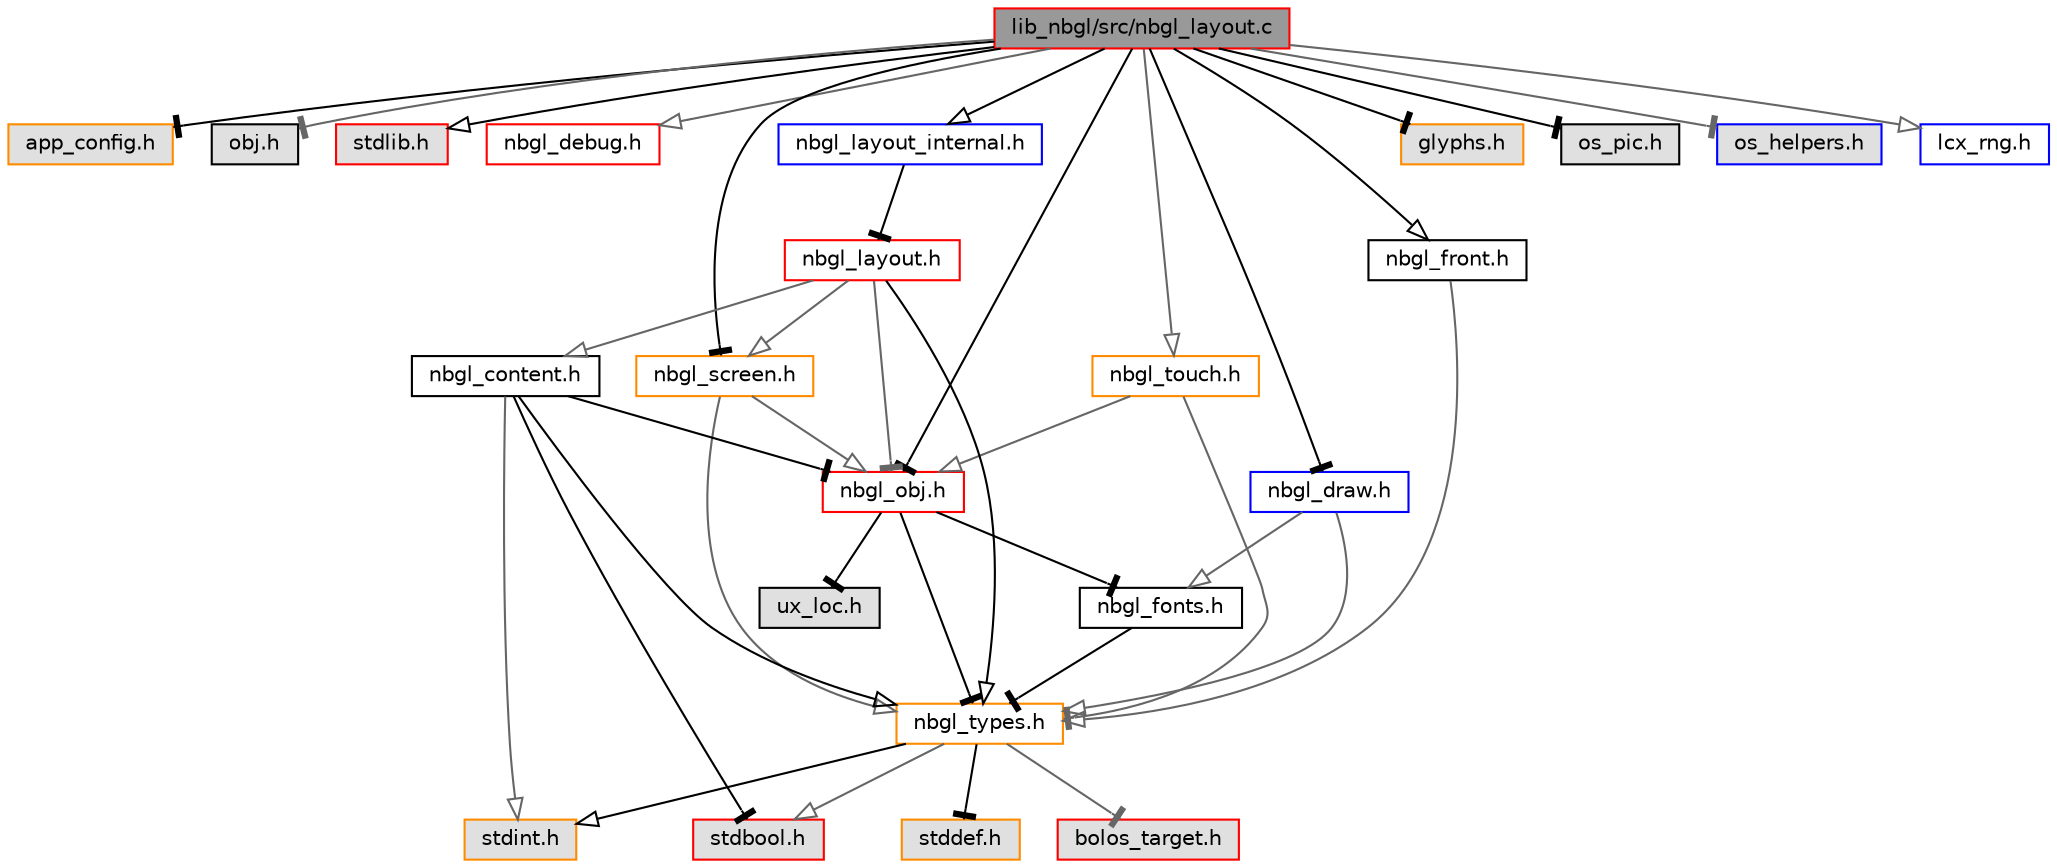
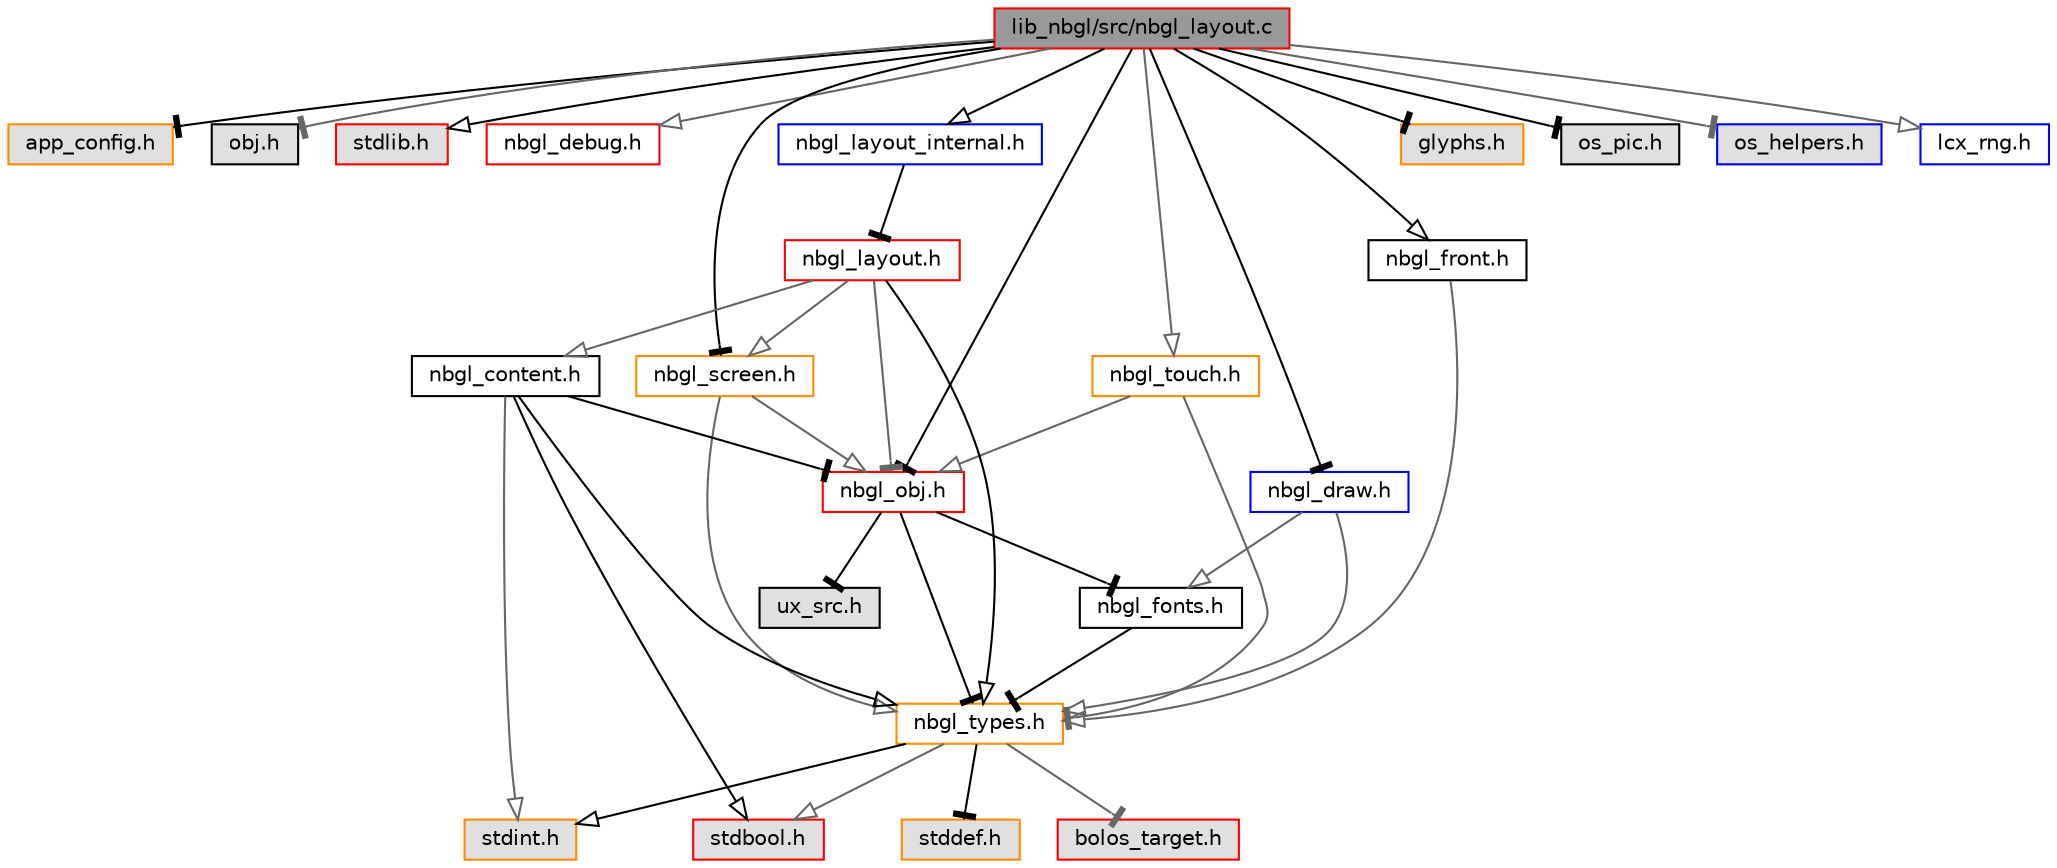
(621, 607) -> (618, 602)
(820, 608) -> (820, 608)
